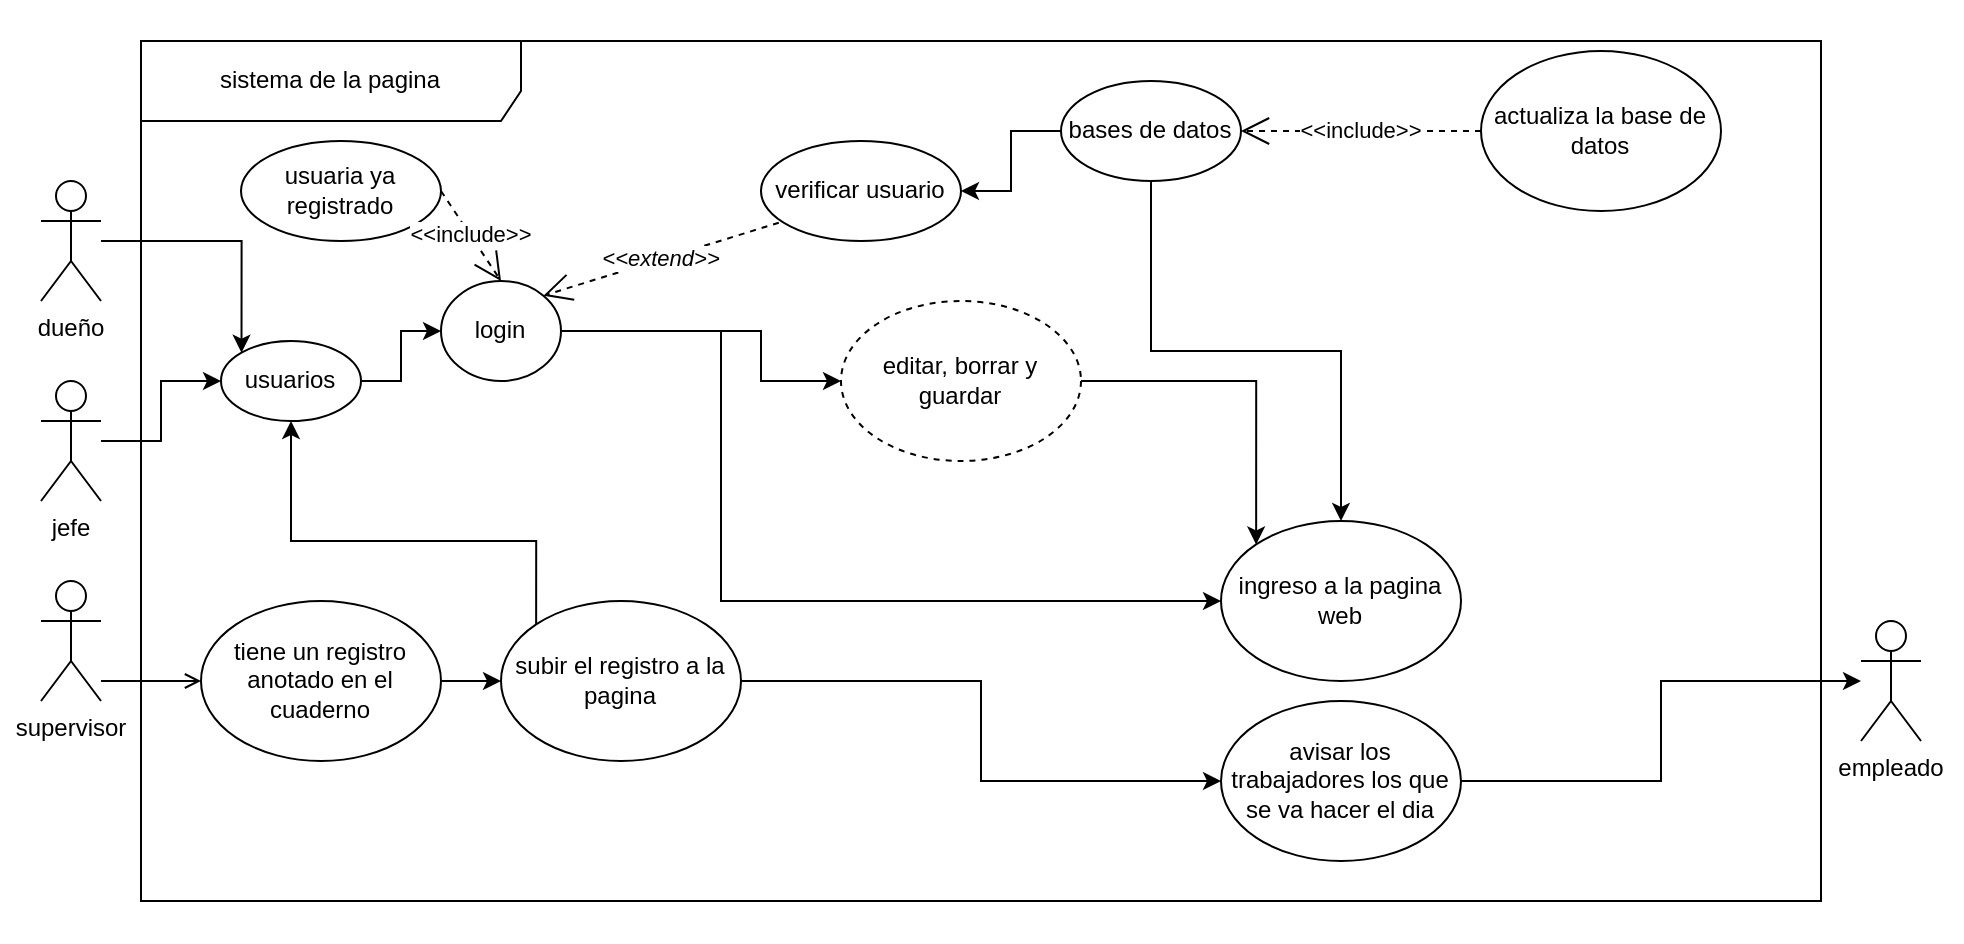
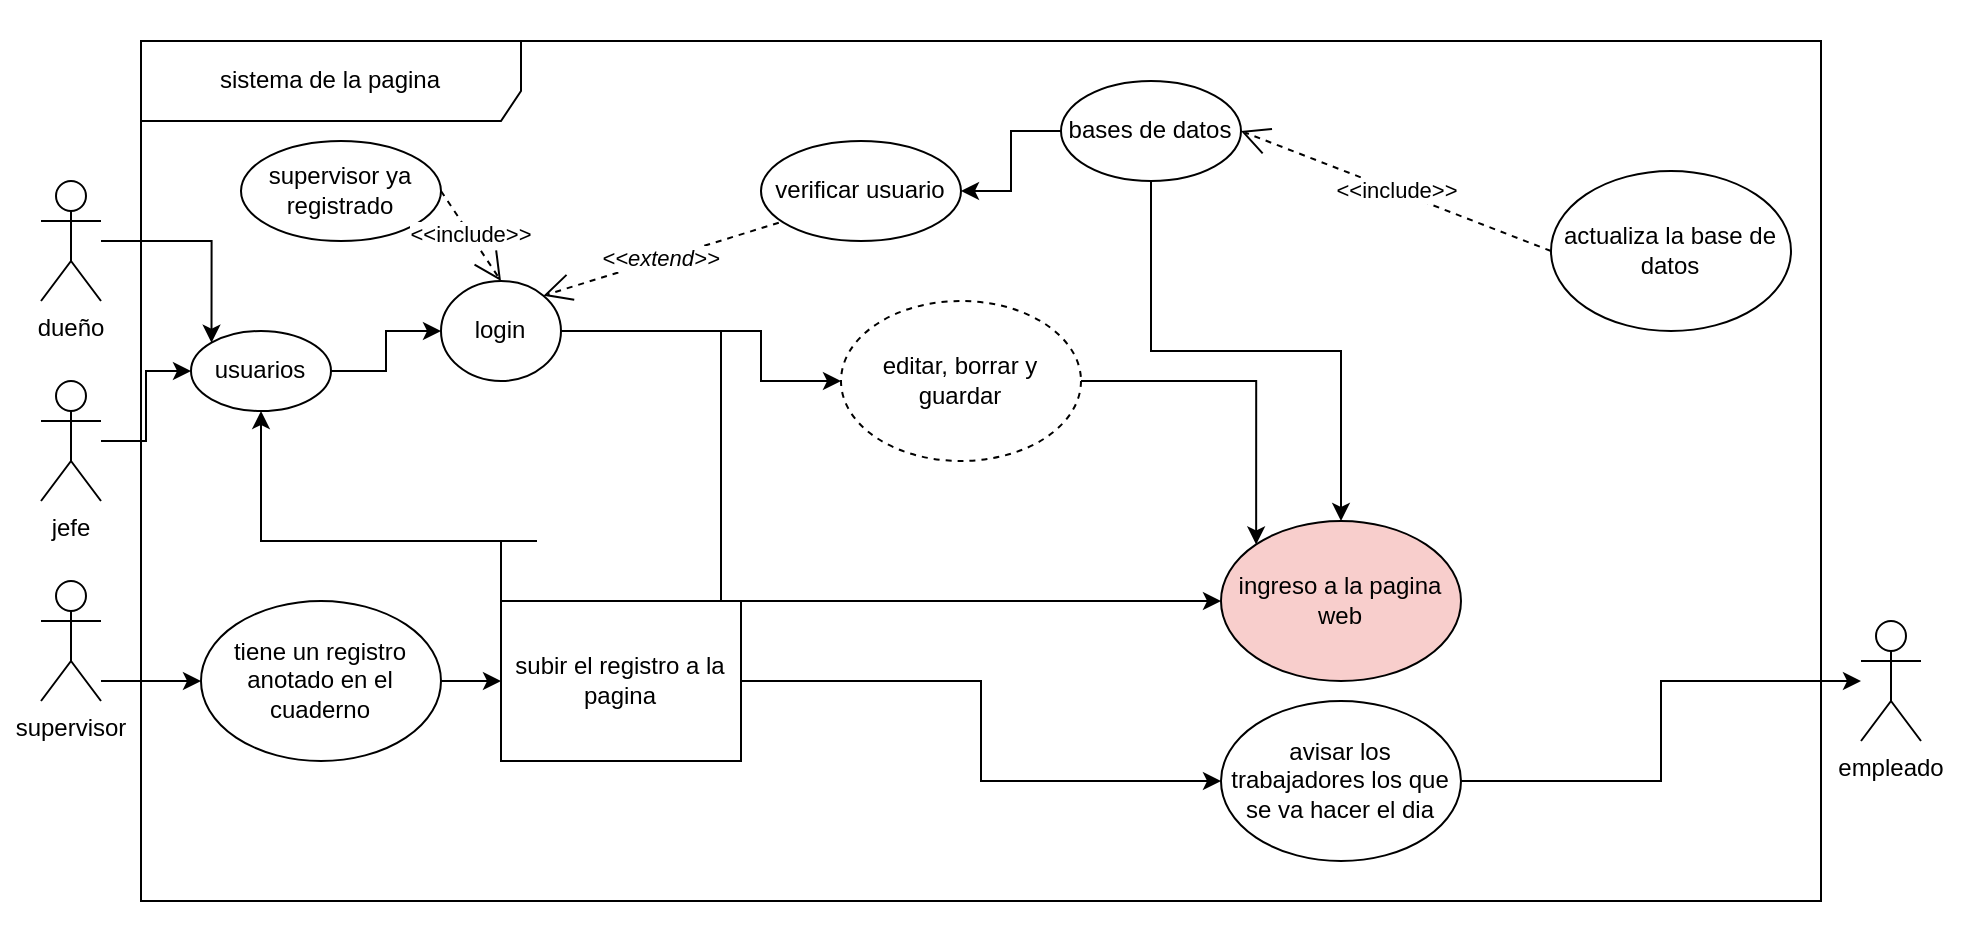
(1601, 131) -> (1671, 251)
(341, 191) -> (341, 191)
(291, 381) -> (261, 371)
(1341, 601) -> (1341, 601)
(189, 681) -> (186, 681)
(621, 681) -> (621, 681)
